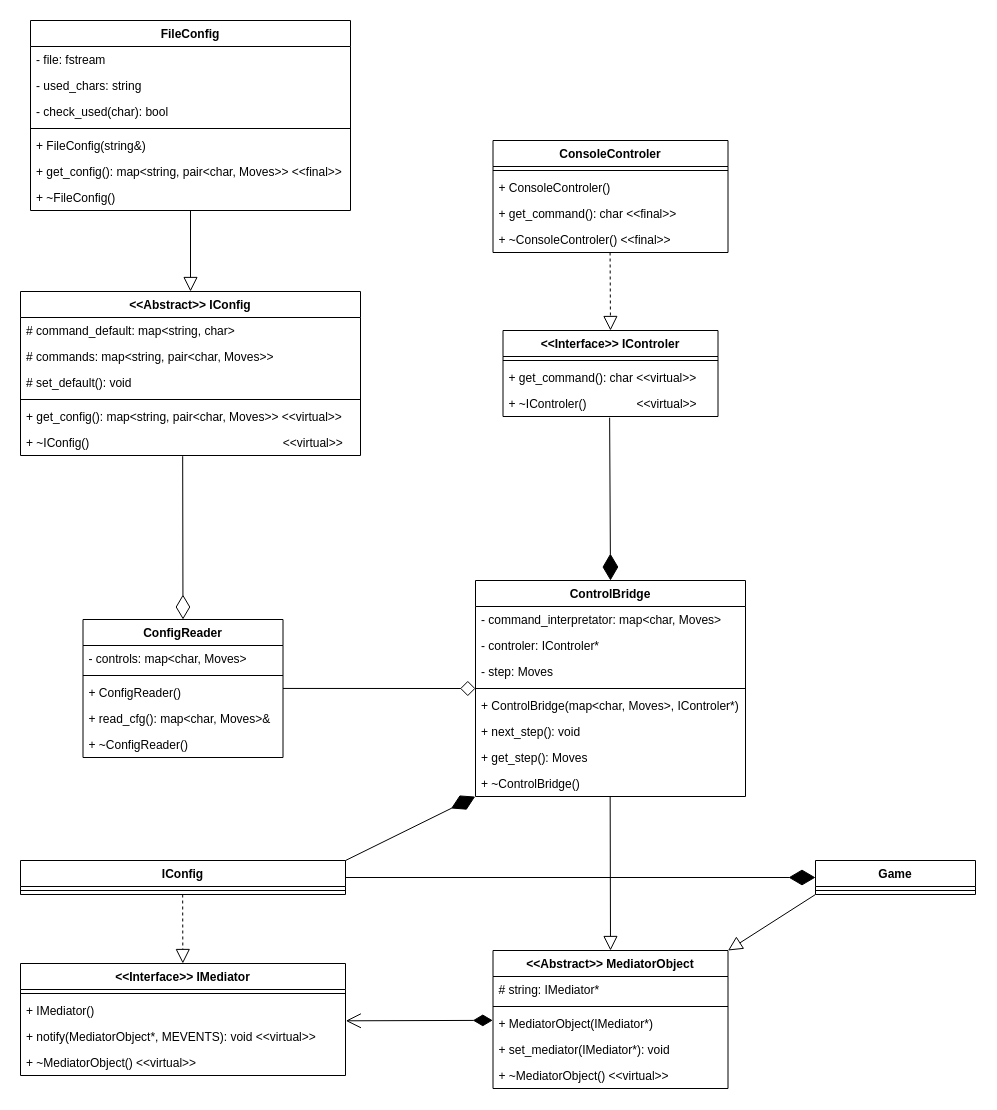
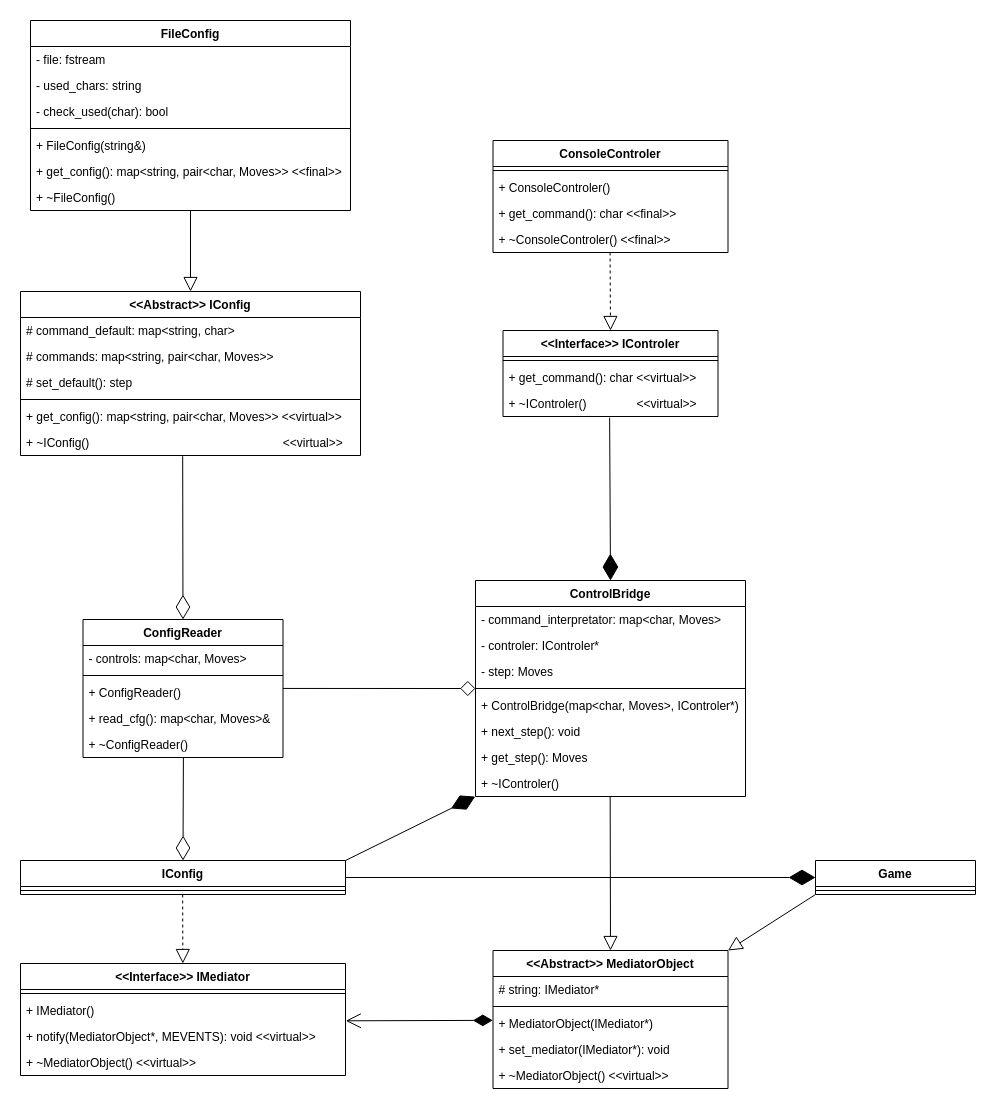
(89, 383) -> (90, 383)
(537, 784) -> (528, 784)
none -> (183, 797)
